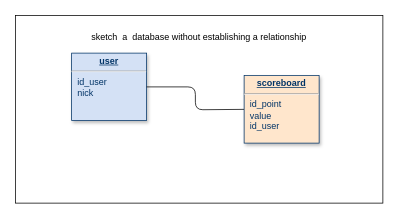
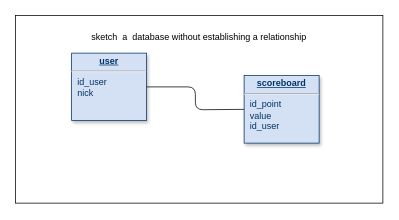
(282, 109) -> (282, 109)
